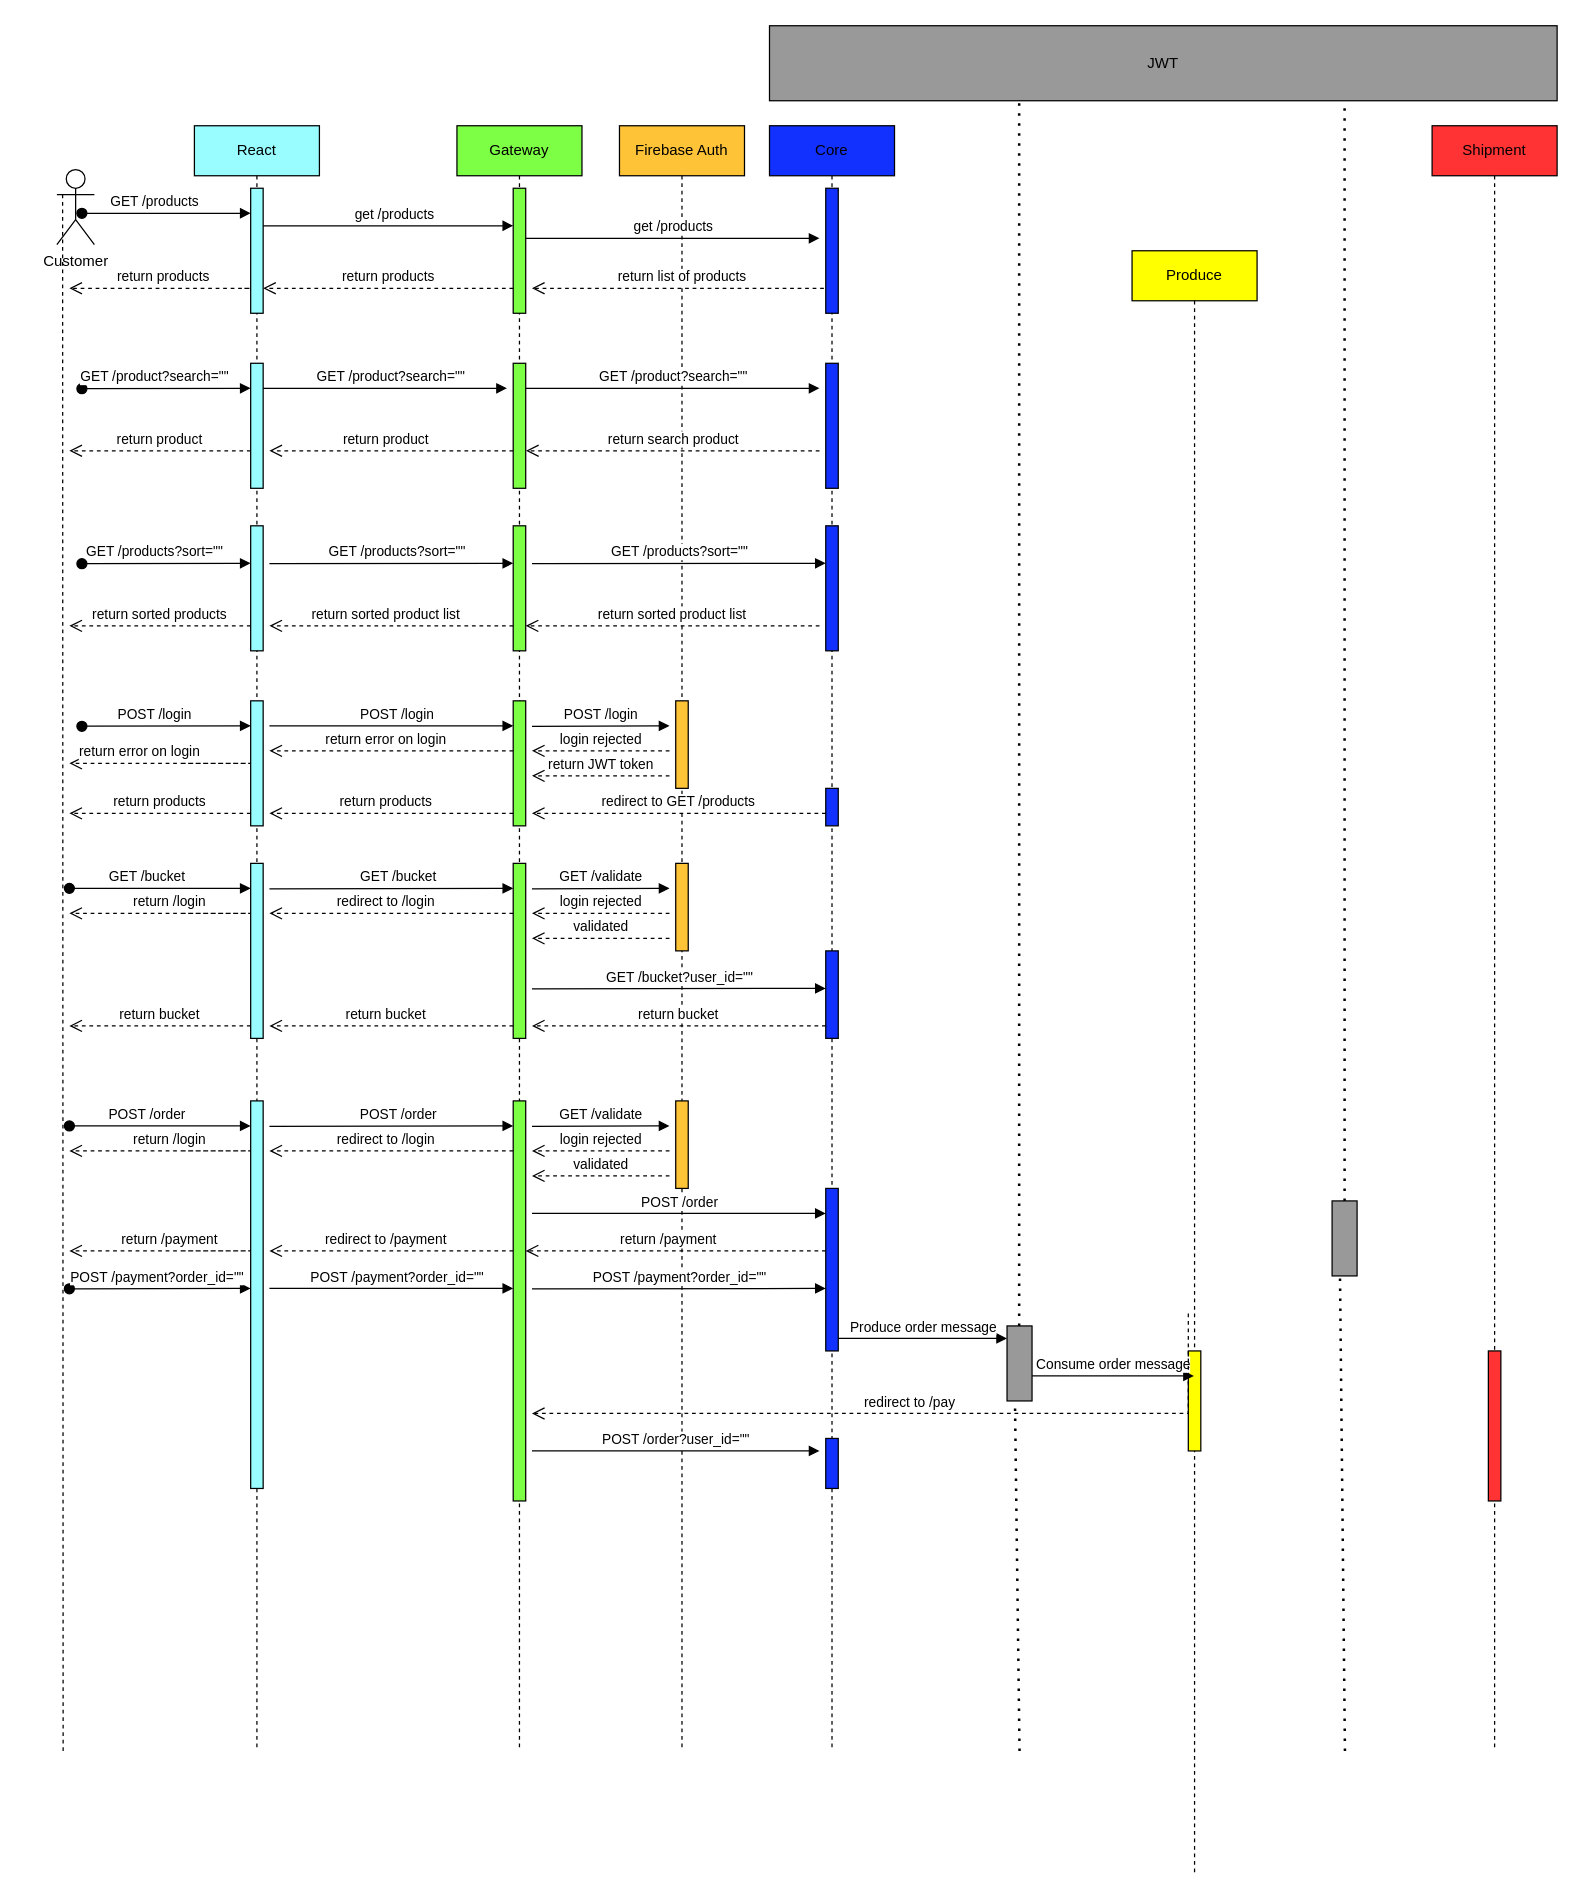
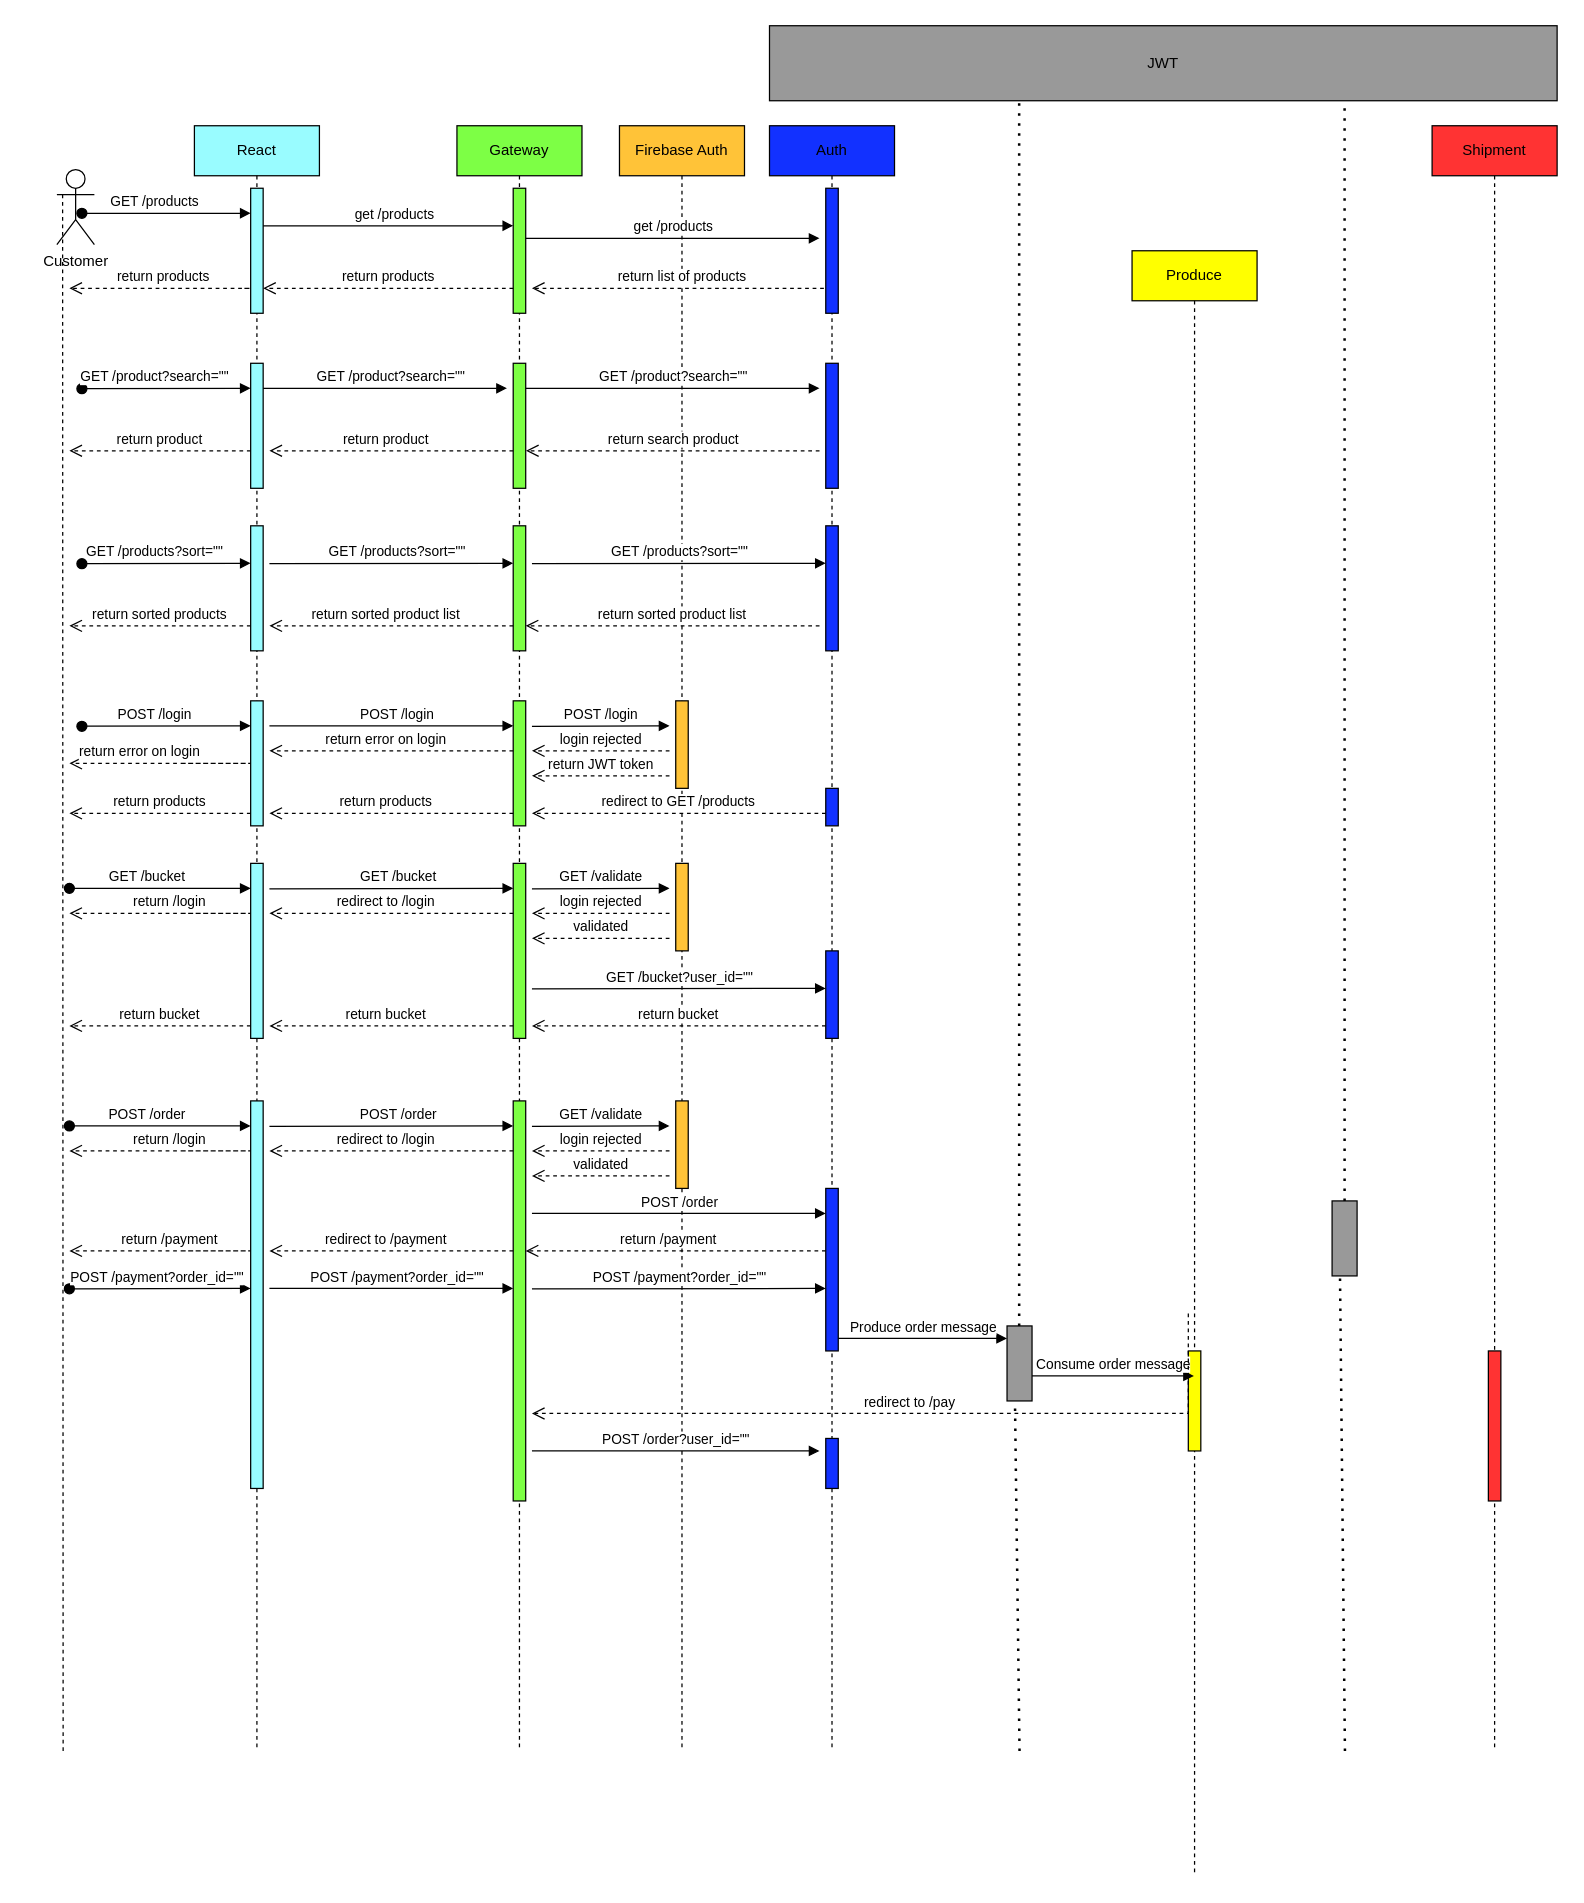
(832, 151) -> (832, 151)
